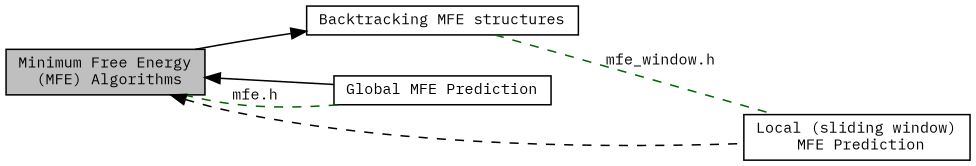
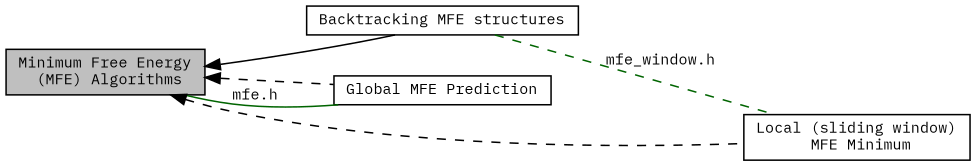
(243, 41) -> (308, 51)
(277, 81) -> (277, 81)
(261, 106) -> (261, 106)
(857, 137) -> (857, 137)
